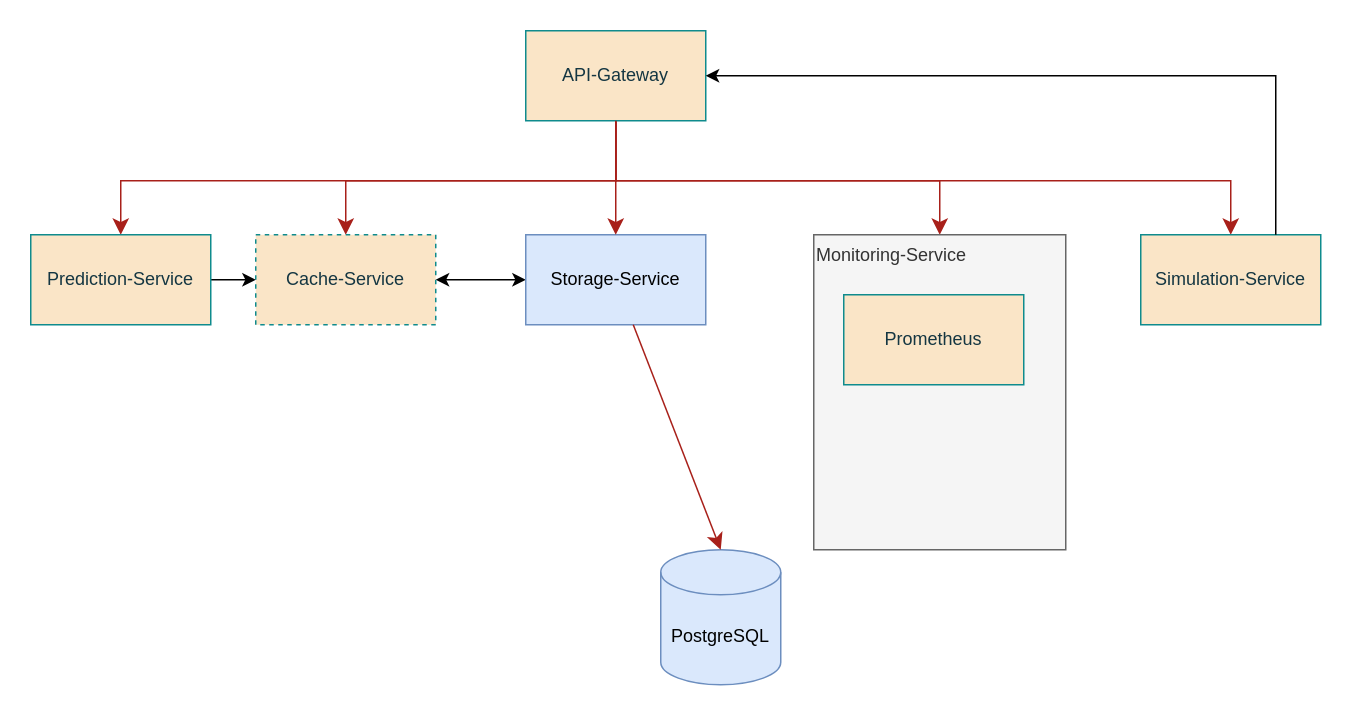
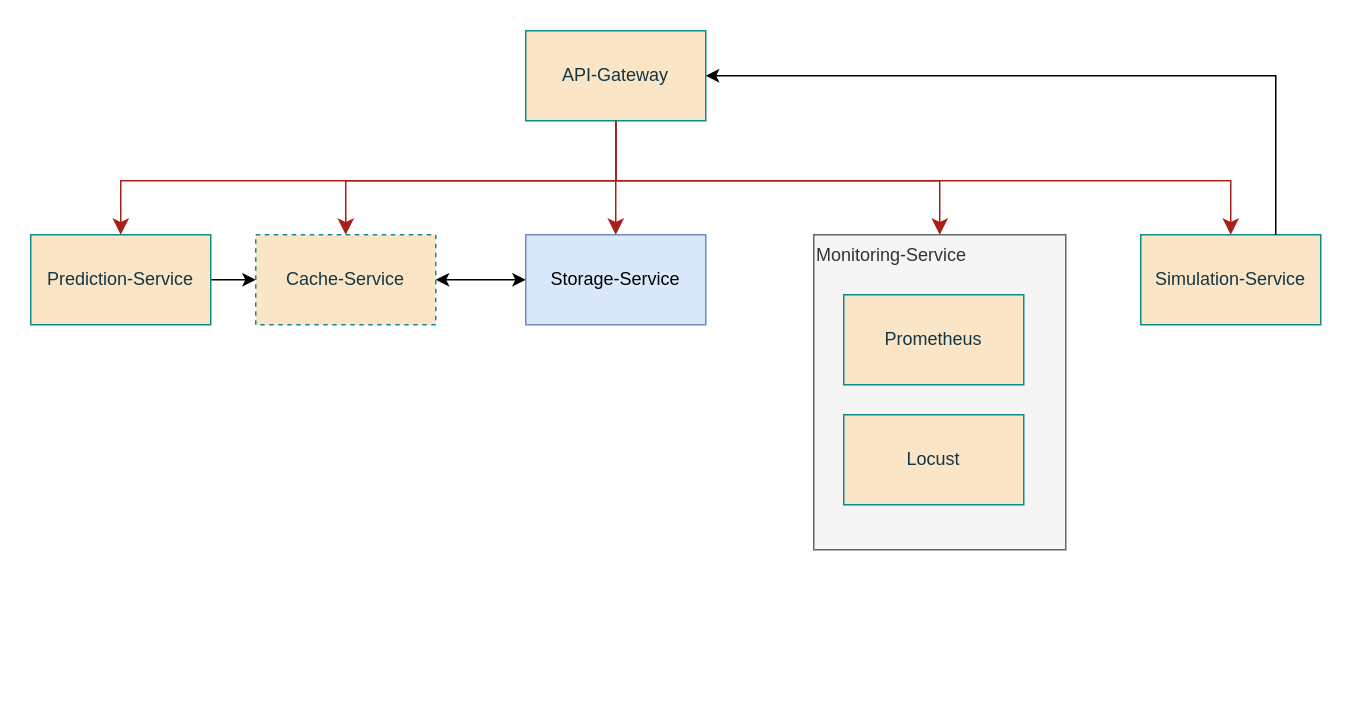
(675, 432) -> none
none -> (934, 460)
(721, 617) -> none
